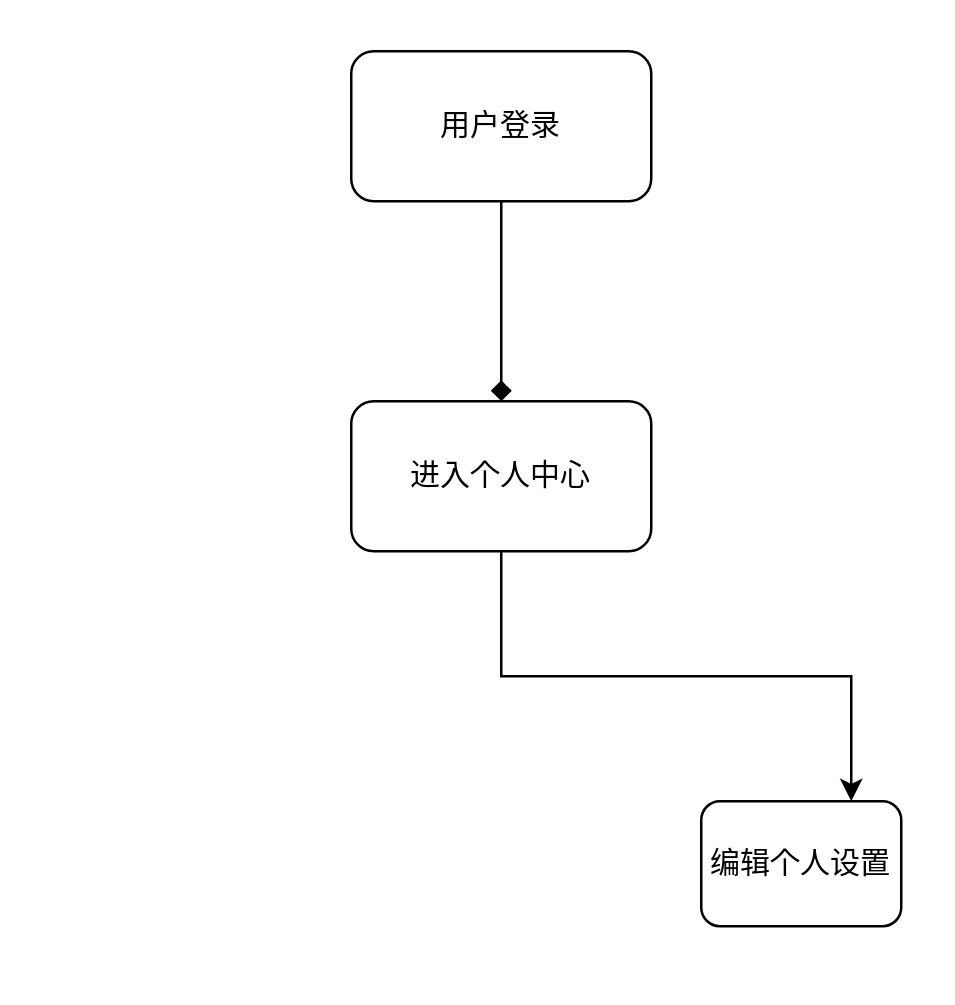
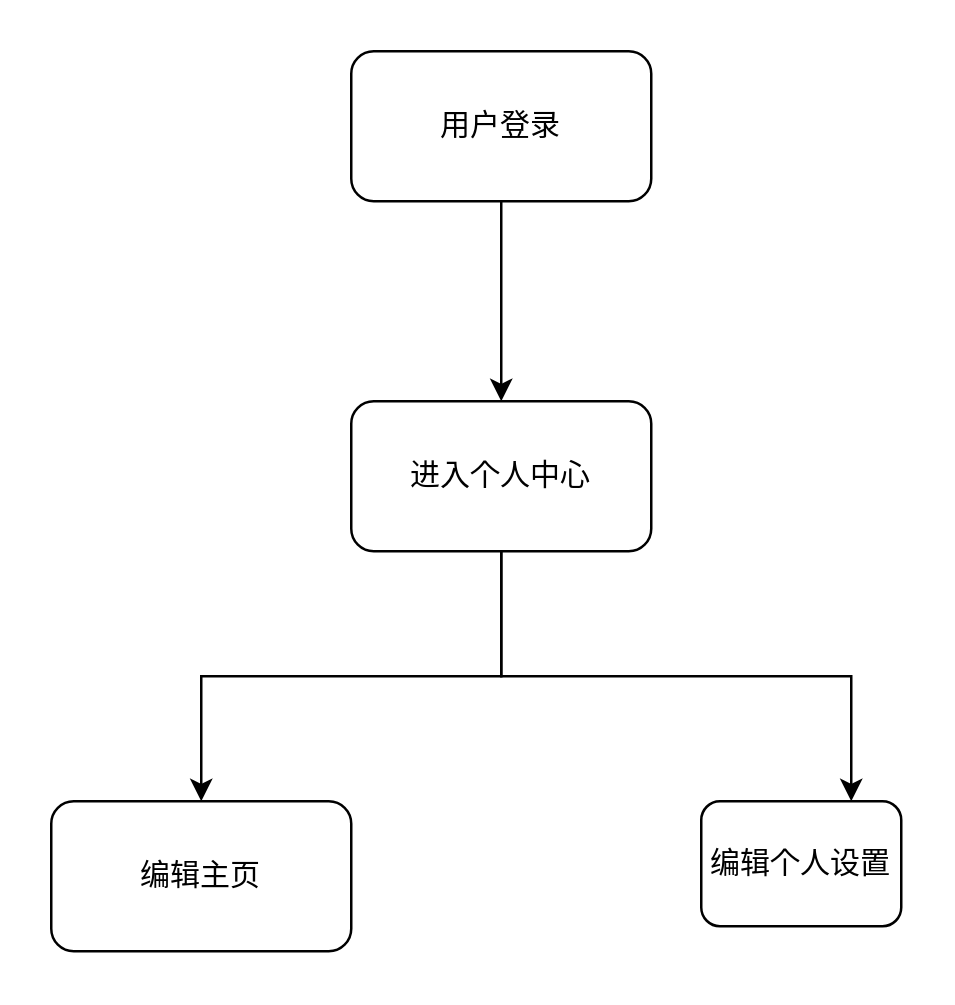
(501, 381) -> (501, 382)
none -> (295, 676)
none -> (201, 876)
